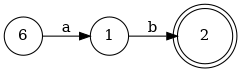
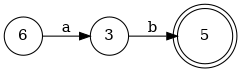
(109, 36) -> (109, 36)
(205, 36) -> (205, 36)
